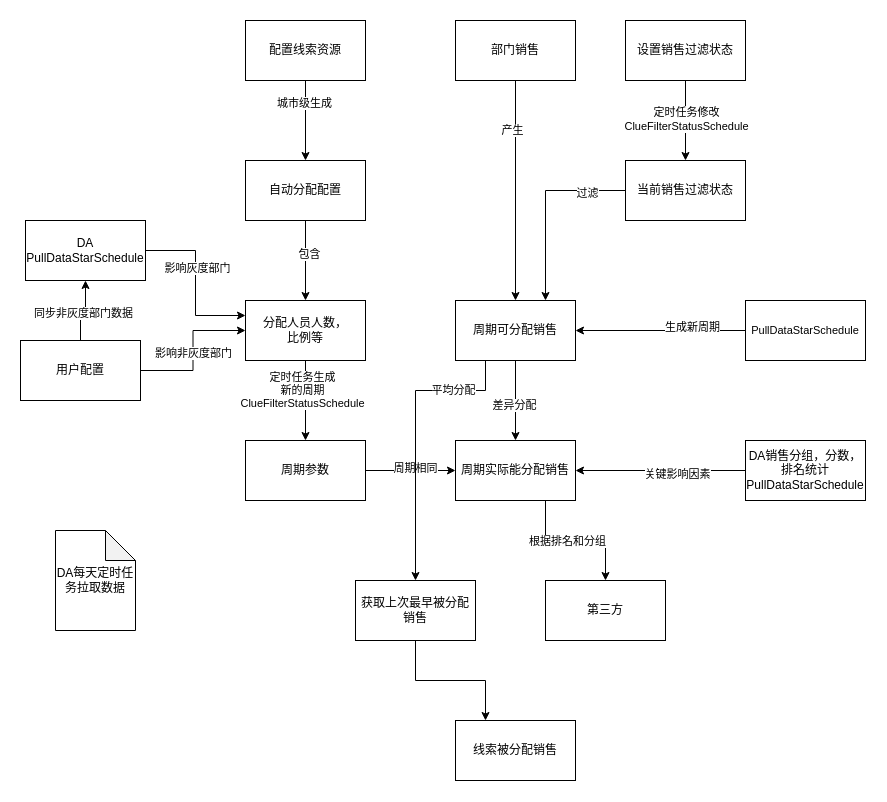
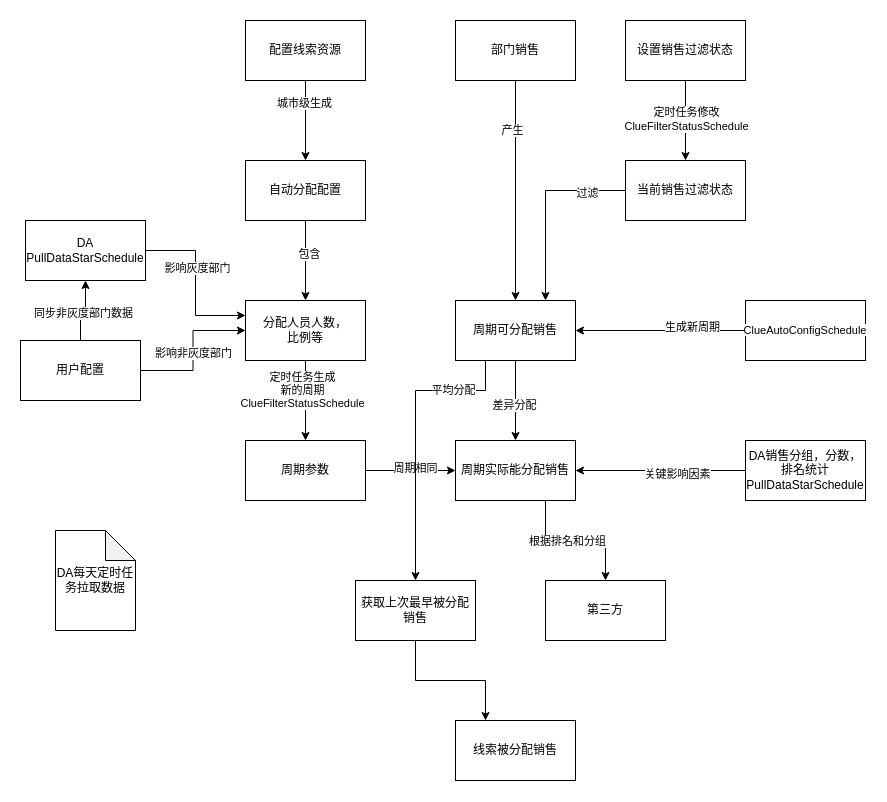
(806, 331) -> (806, 331)
